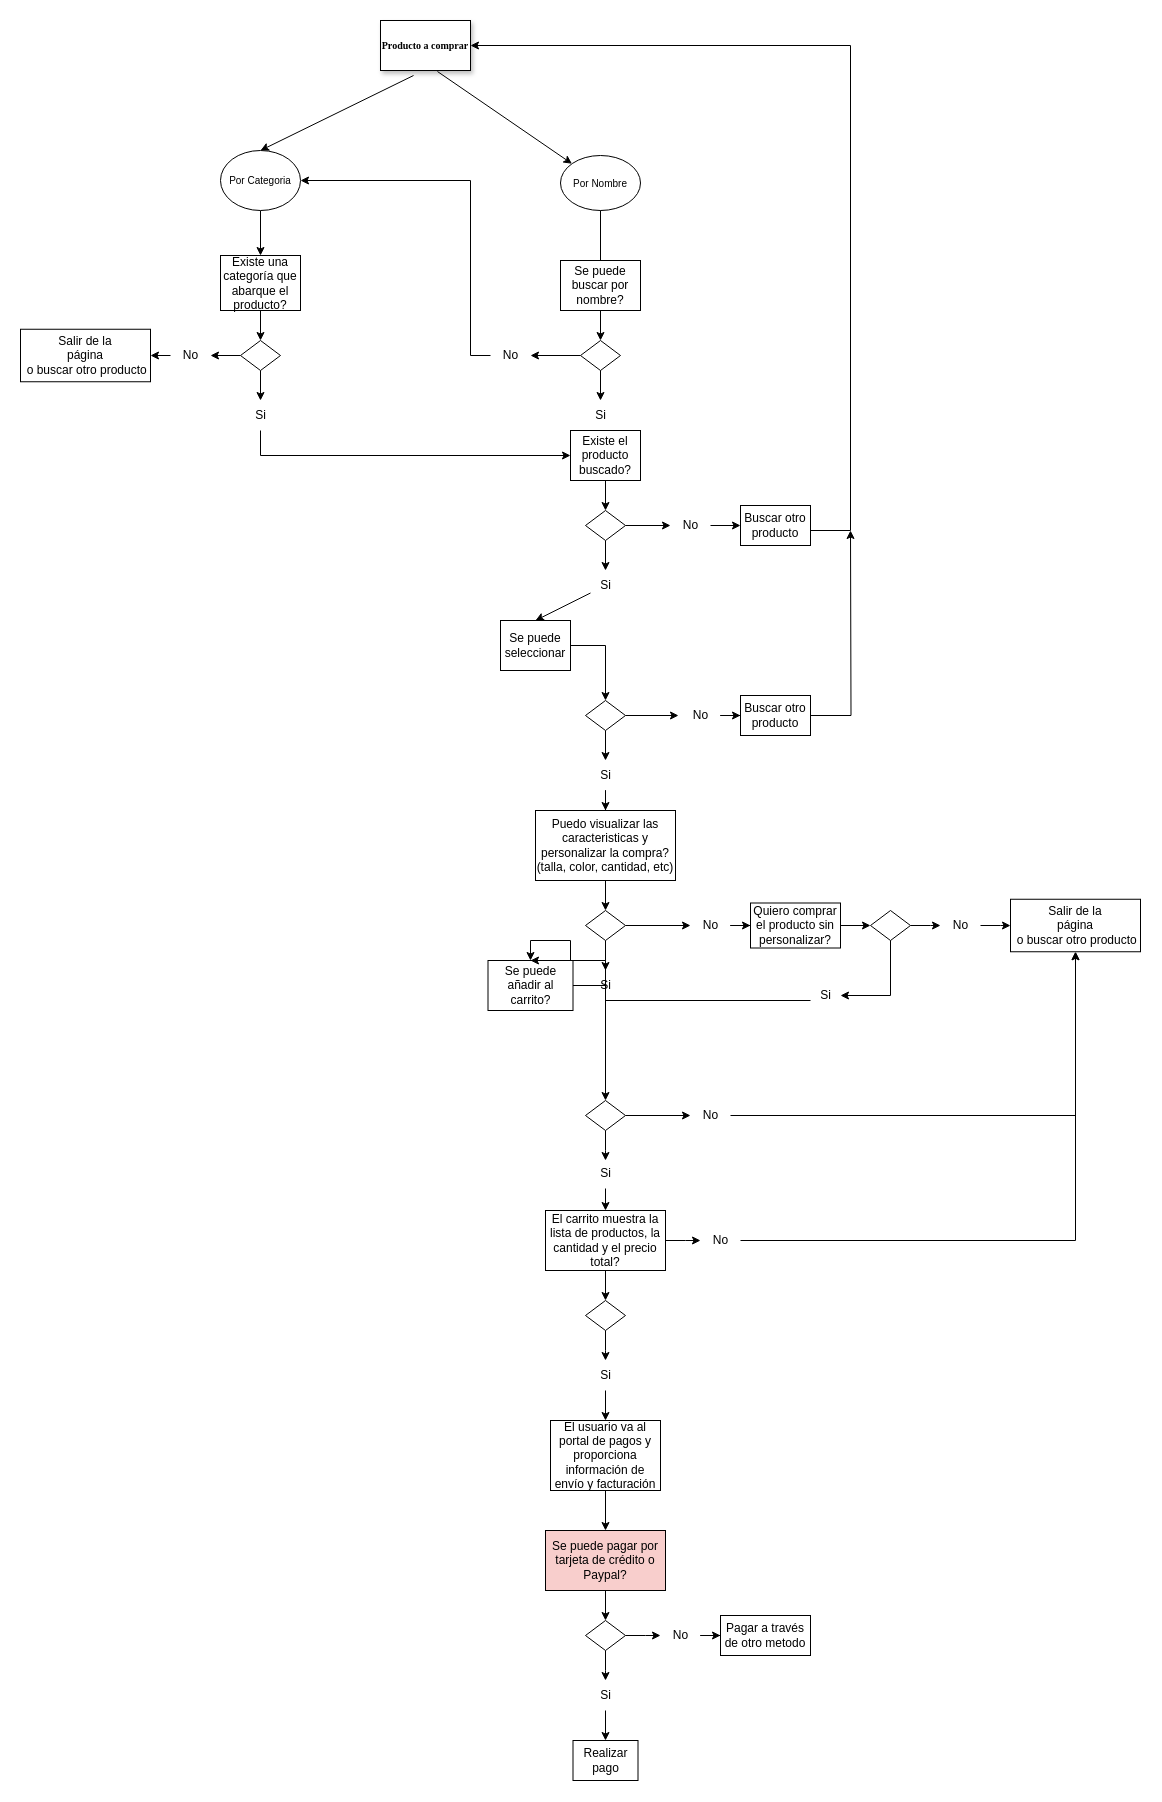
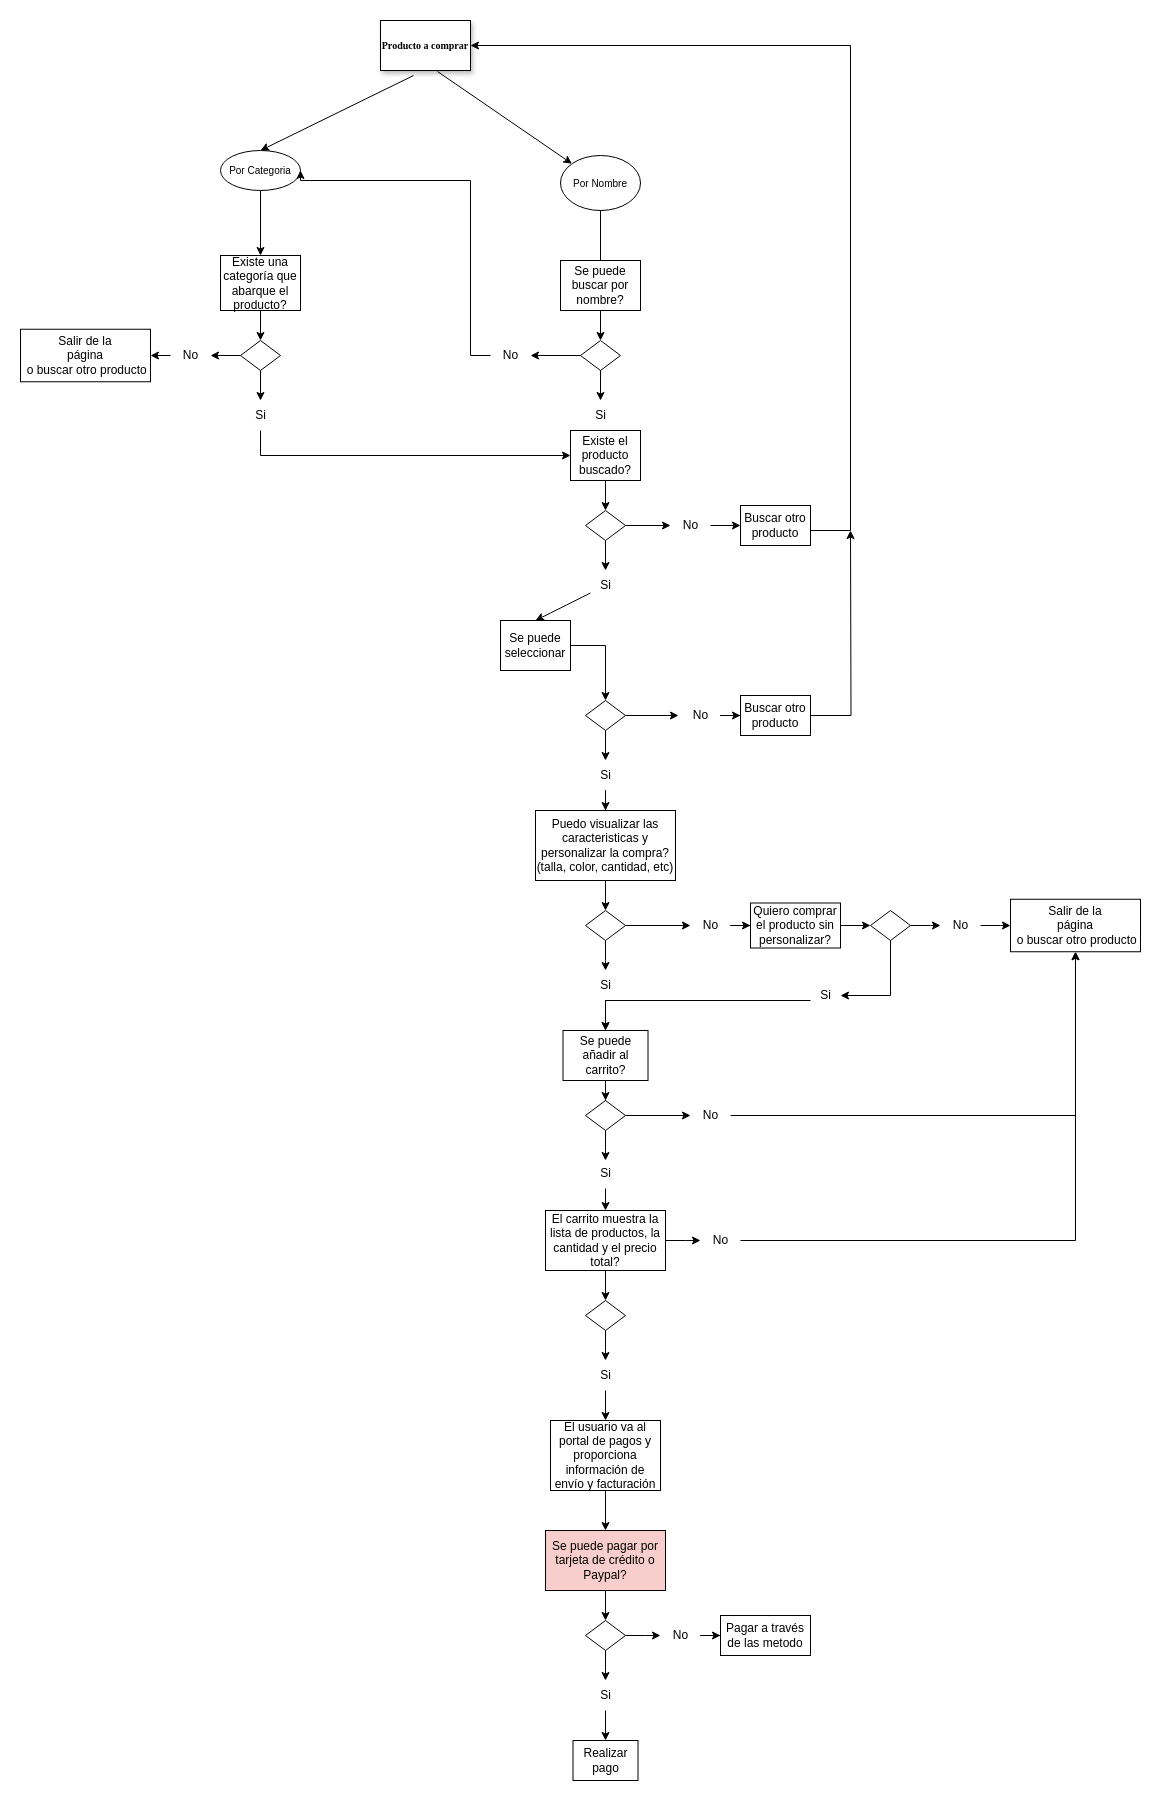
(261, 181) -> (261, 171)
(531, 986) -> (606, 1056)
(766, 1636) -> (766, 1636)
